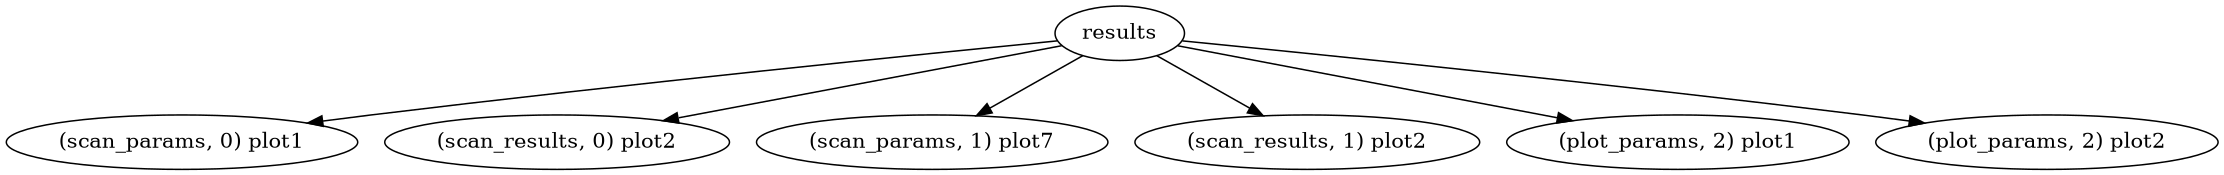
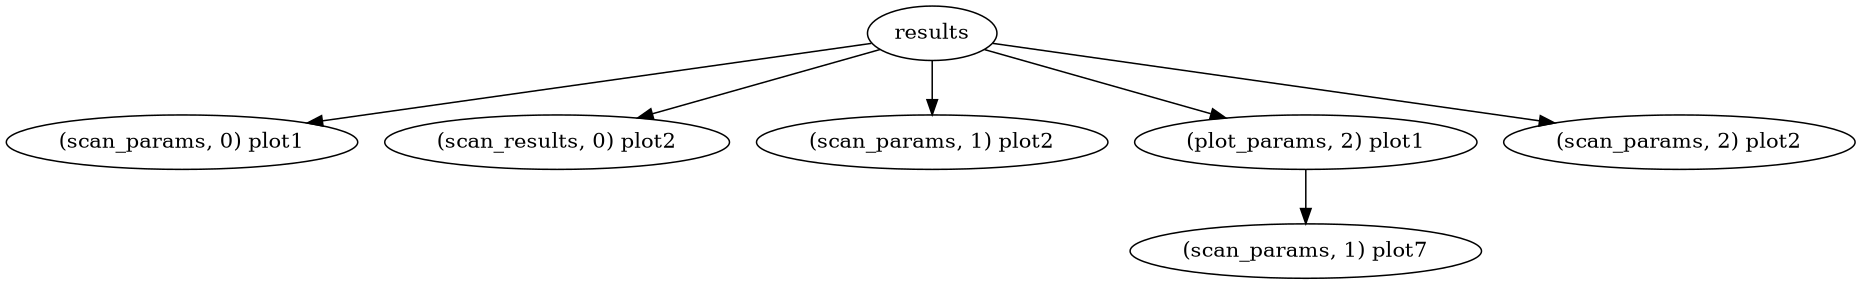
(1036, 82) -> (1306, 189)
(1307, 142) -> (932, 142)
(2047, 142) -> (1679, 142)
